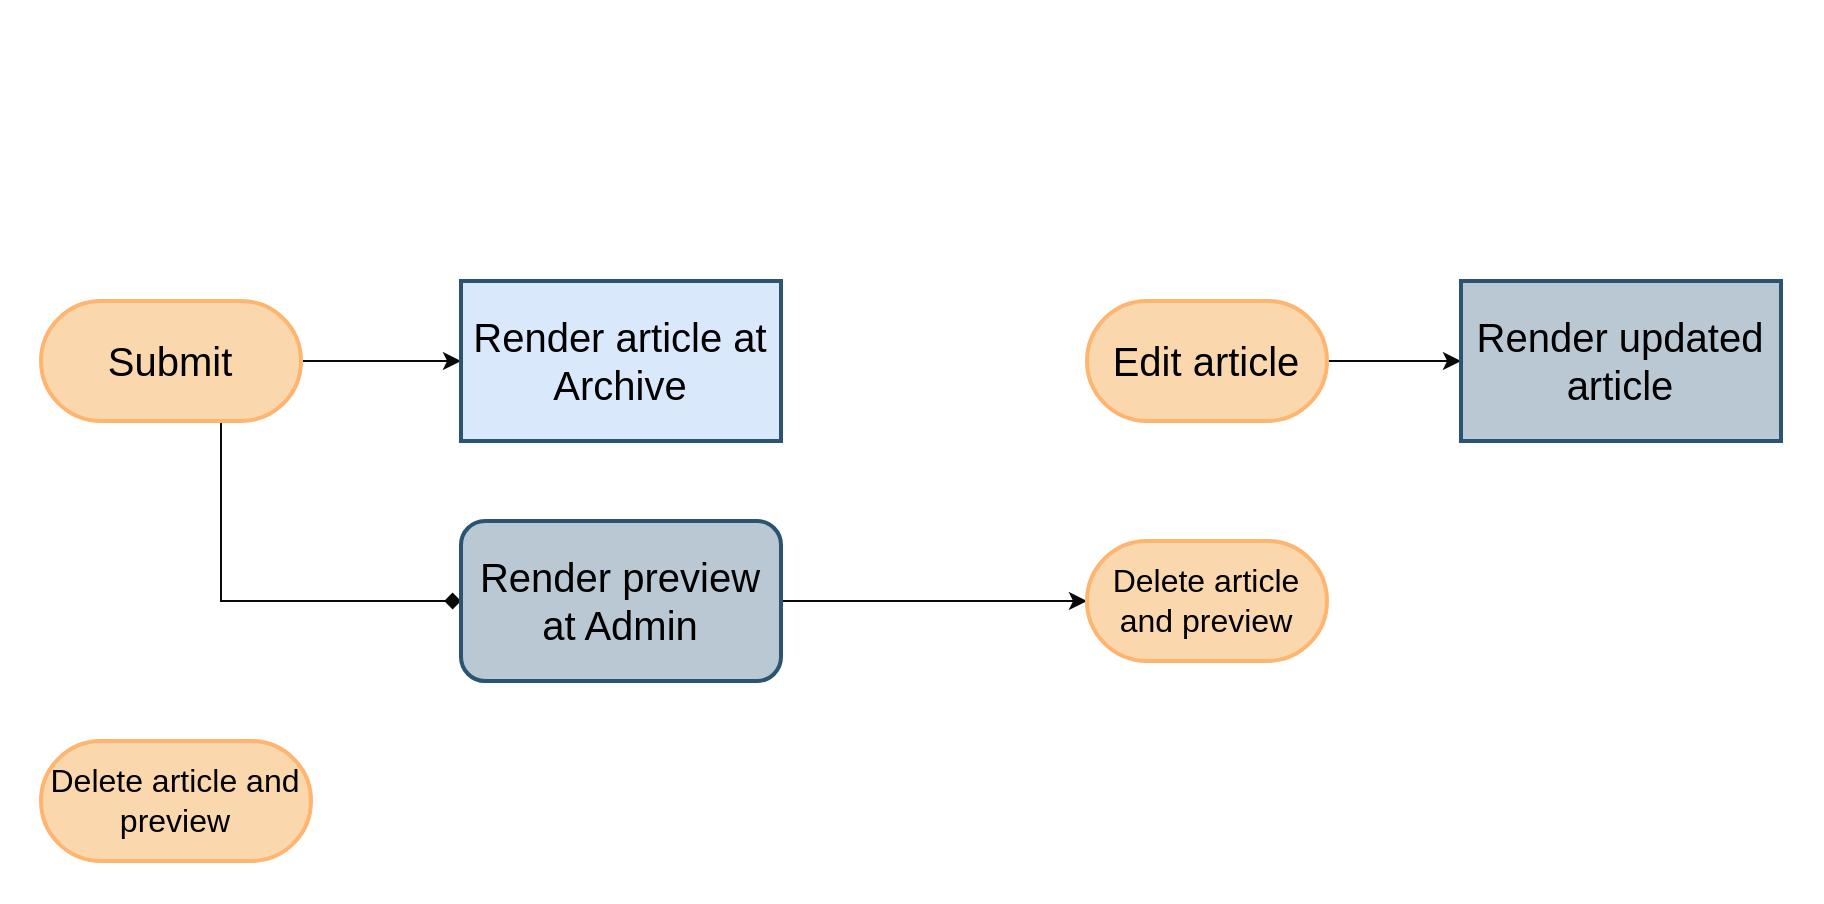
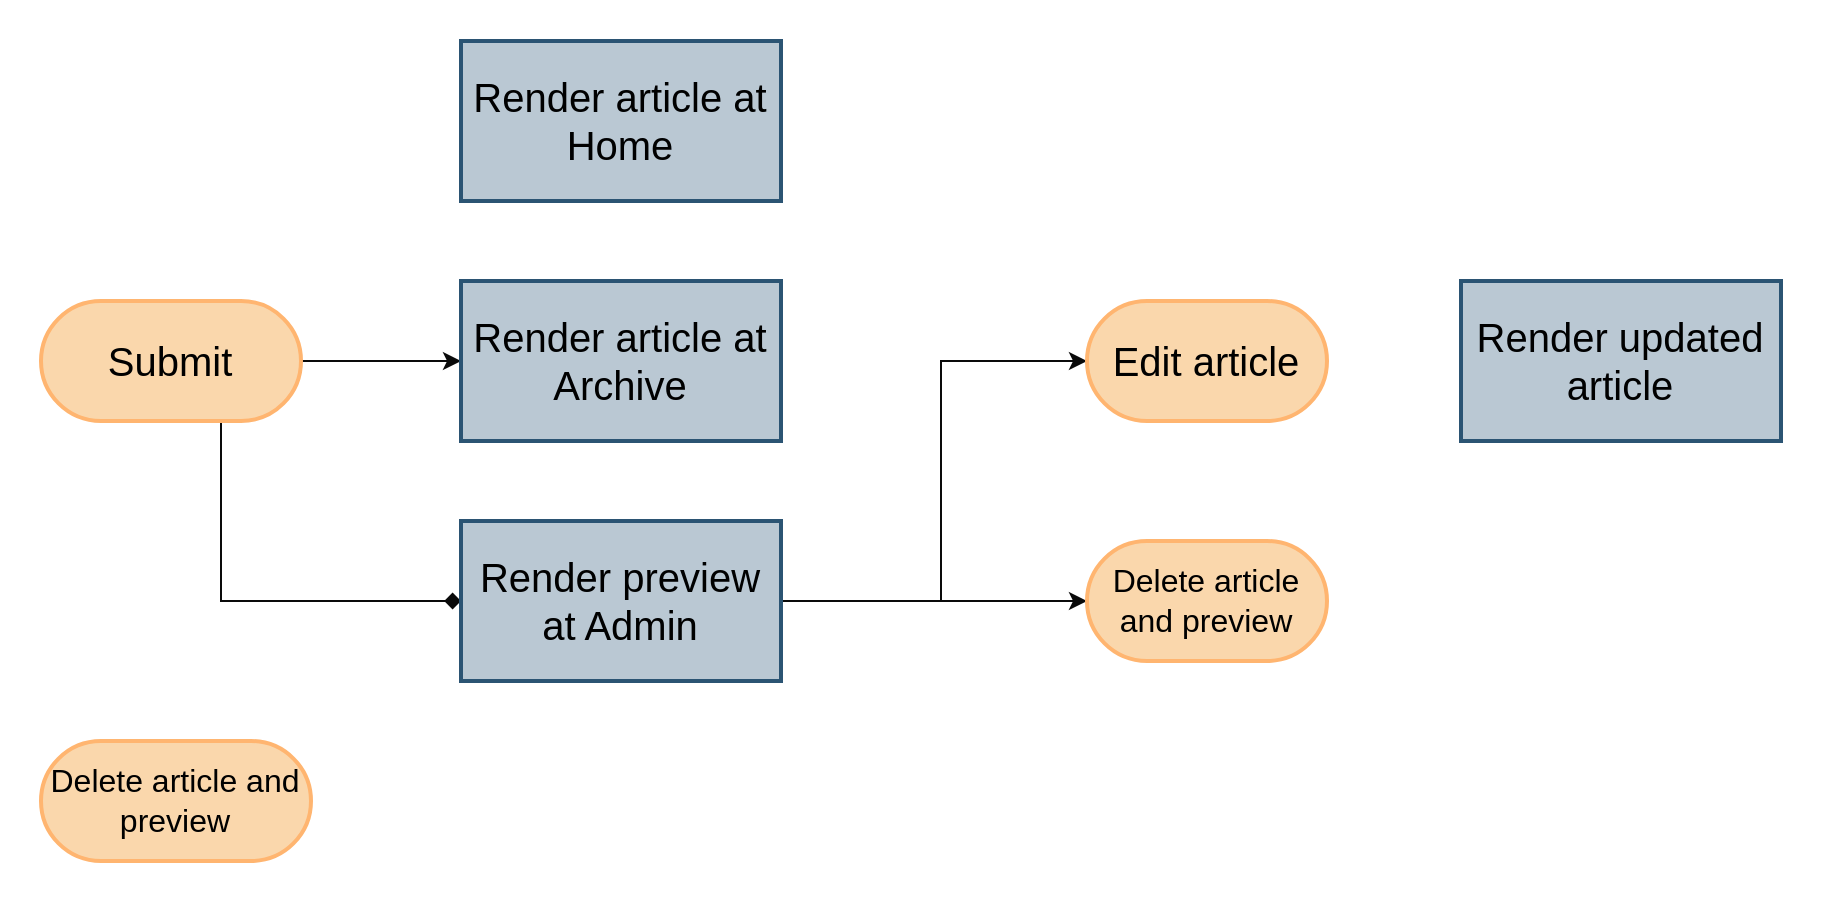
none -> (621, 121)
(621, 361) -> (621, 361)
(1387, 361) -> none
none -> (941, 413)
(621, 601) -> (621, 601)
